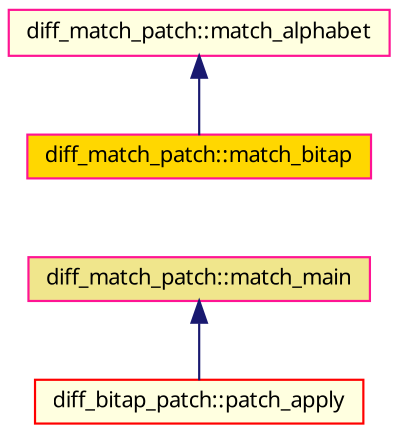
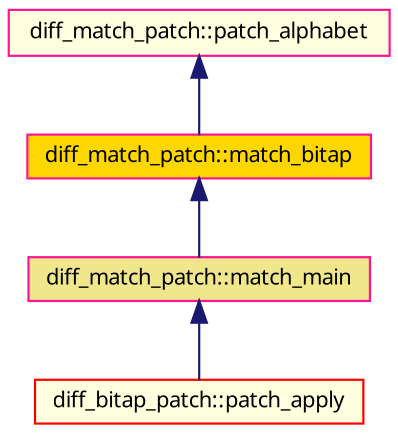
(199, 33) -> (199, 33)
none -> (199, 229)
